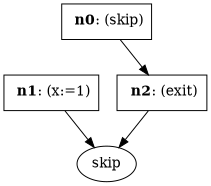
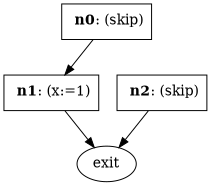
(131, 53) -> (82, 53)
(175, 91) -> (175, 91)
(107, 164) -> (107, 164)
